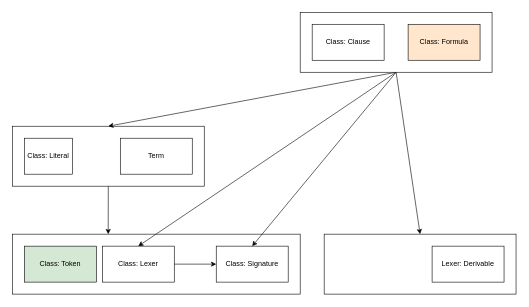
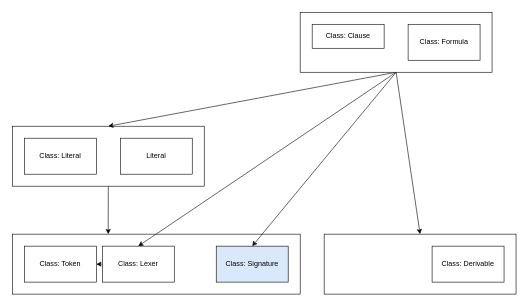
(348, 42) -> (348, 36)
(444, 42) -> (444, 42)
(48, 156) -> (60, 156)
(156, 156) -> (156, 156)
(60, 264) -> (60, 264)
(210, 264) -> (101, 264)
(252, 264) -> (252, 264)
(468, 264) -> (468, 264)
